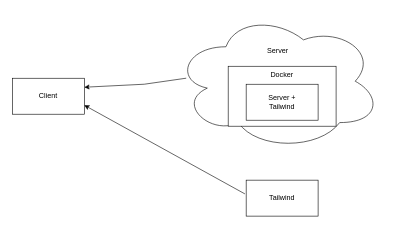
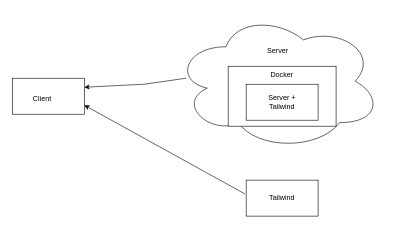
(48, 96) -> (42, 99)
